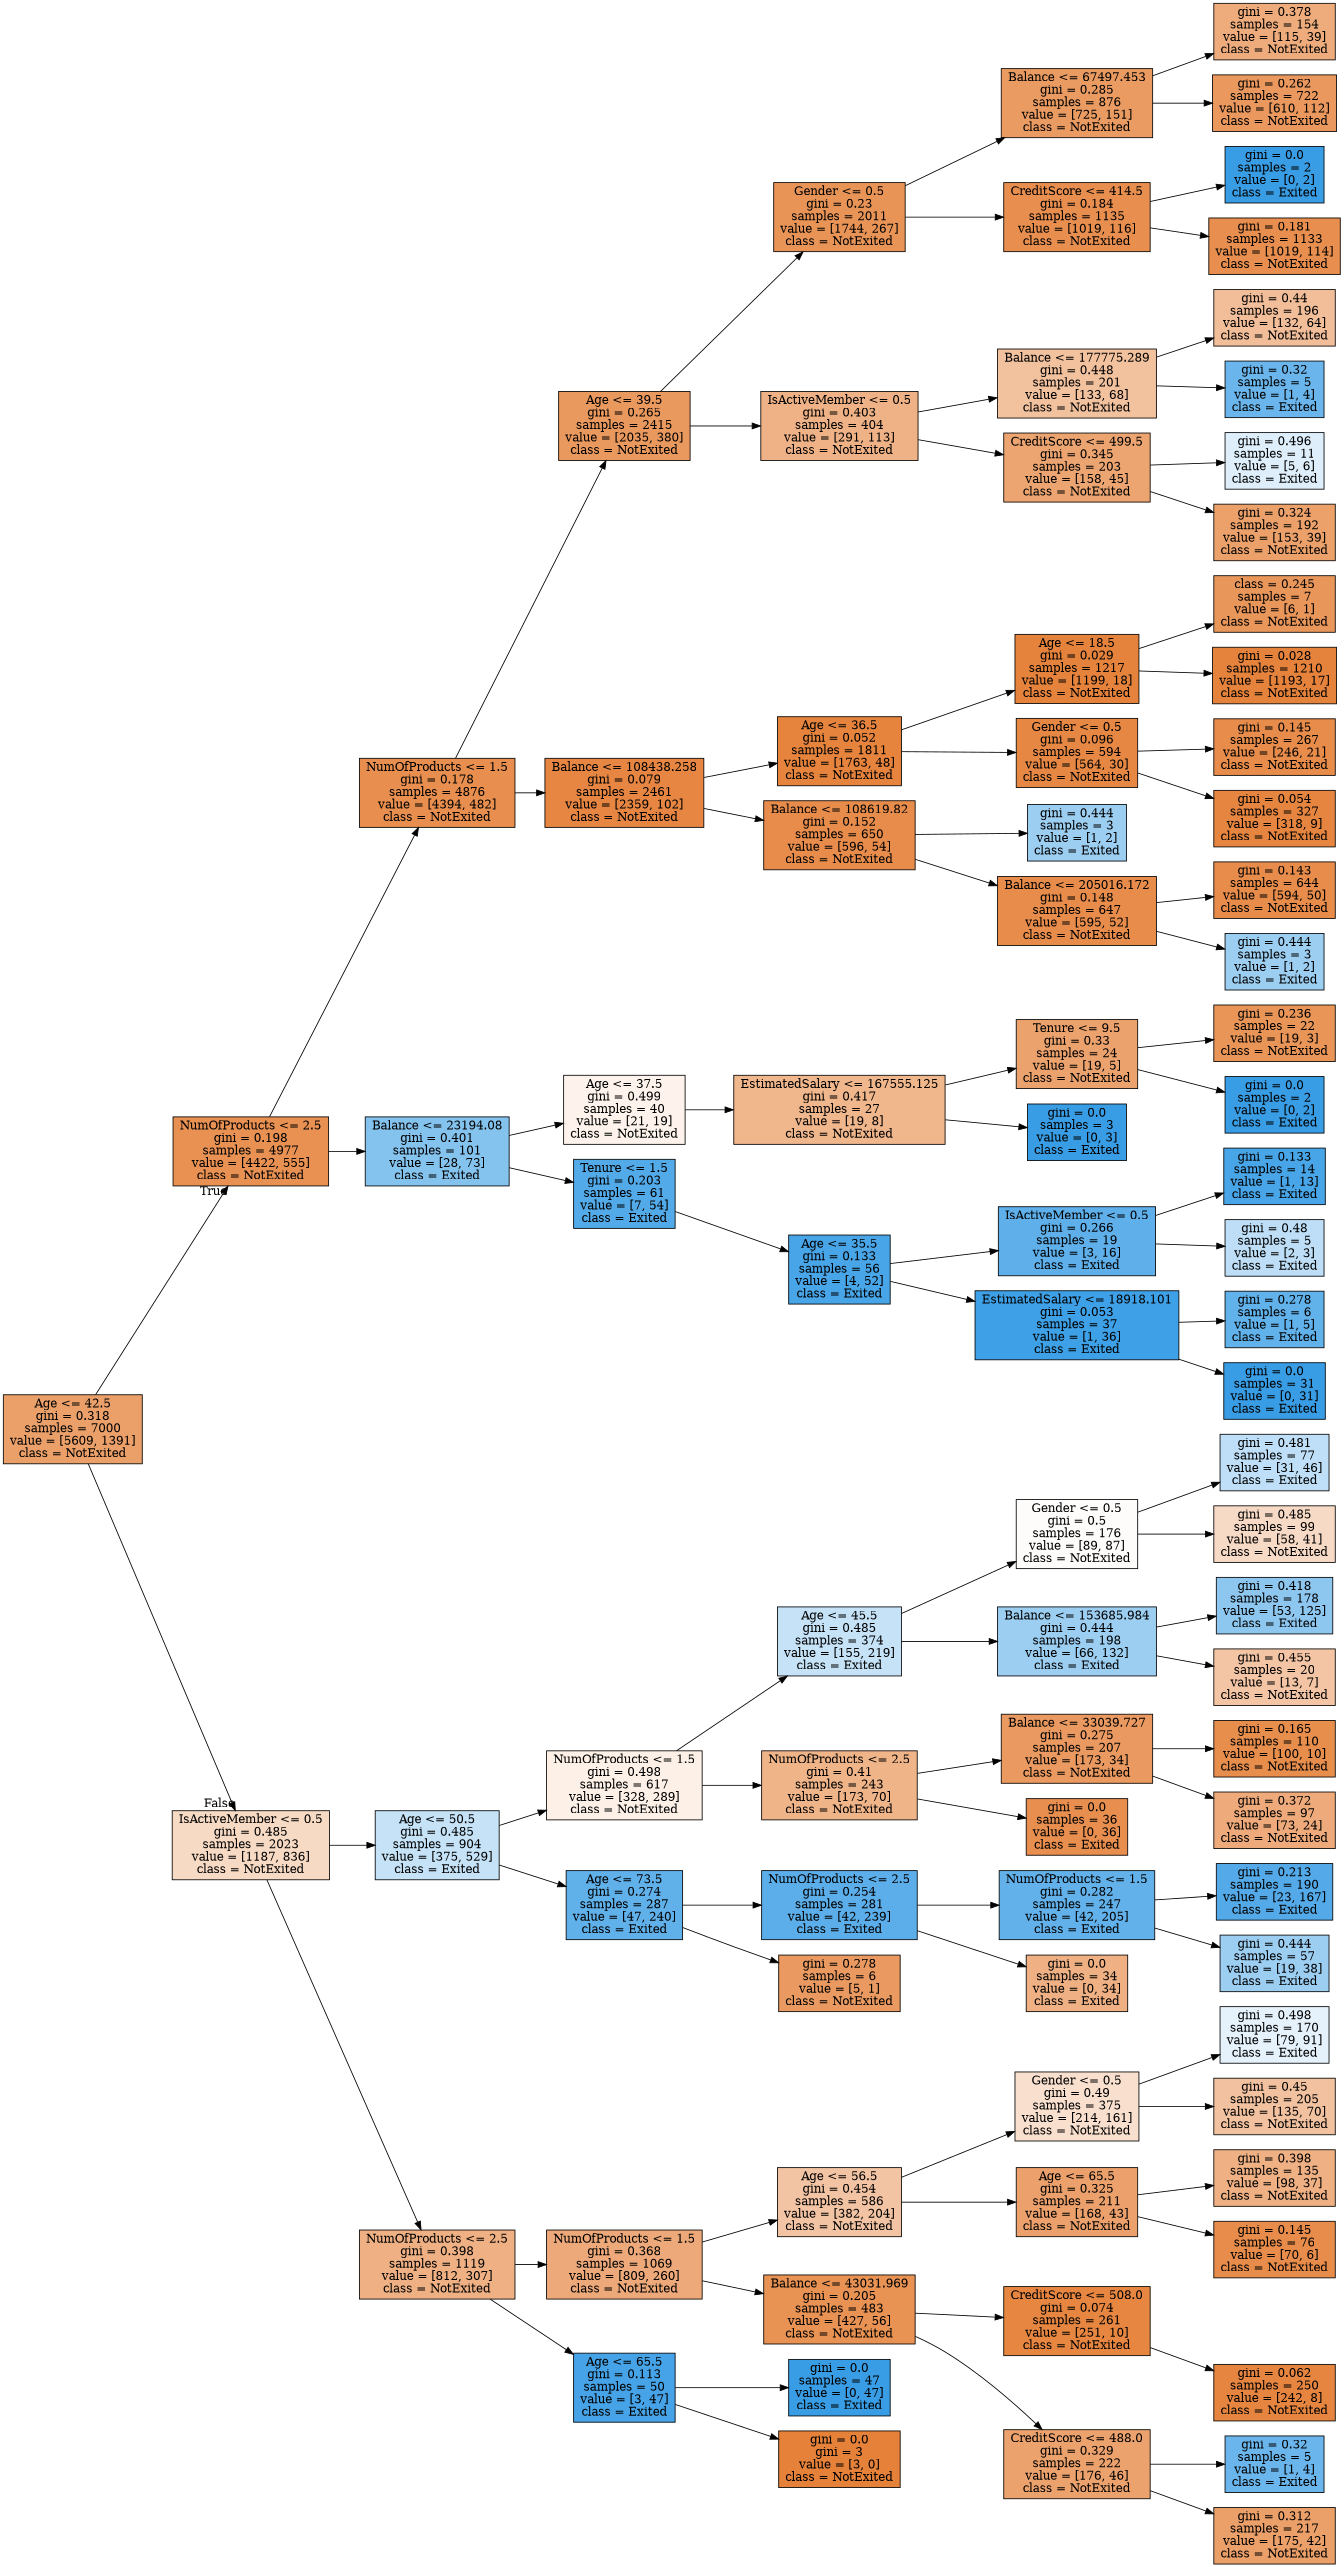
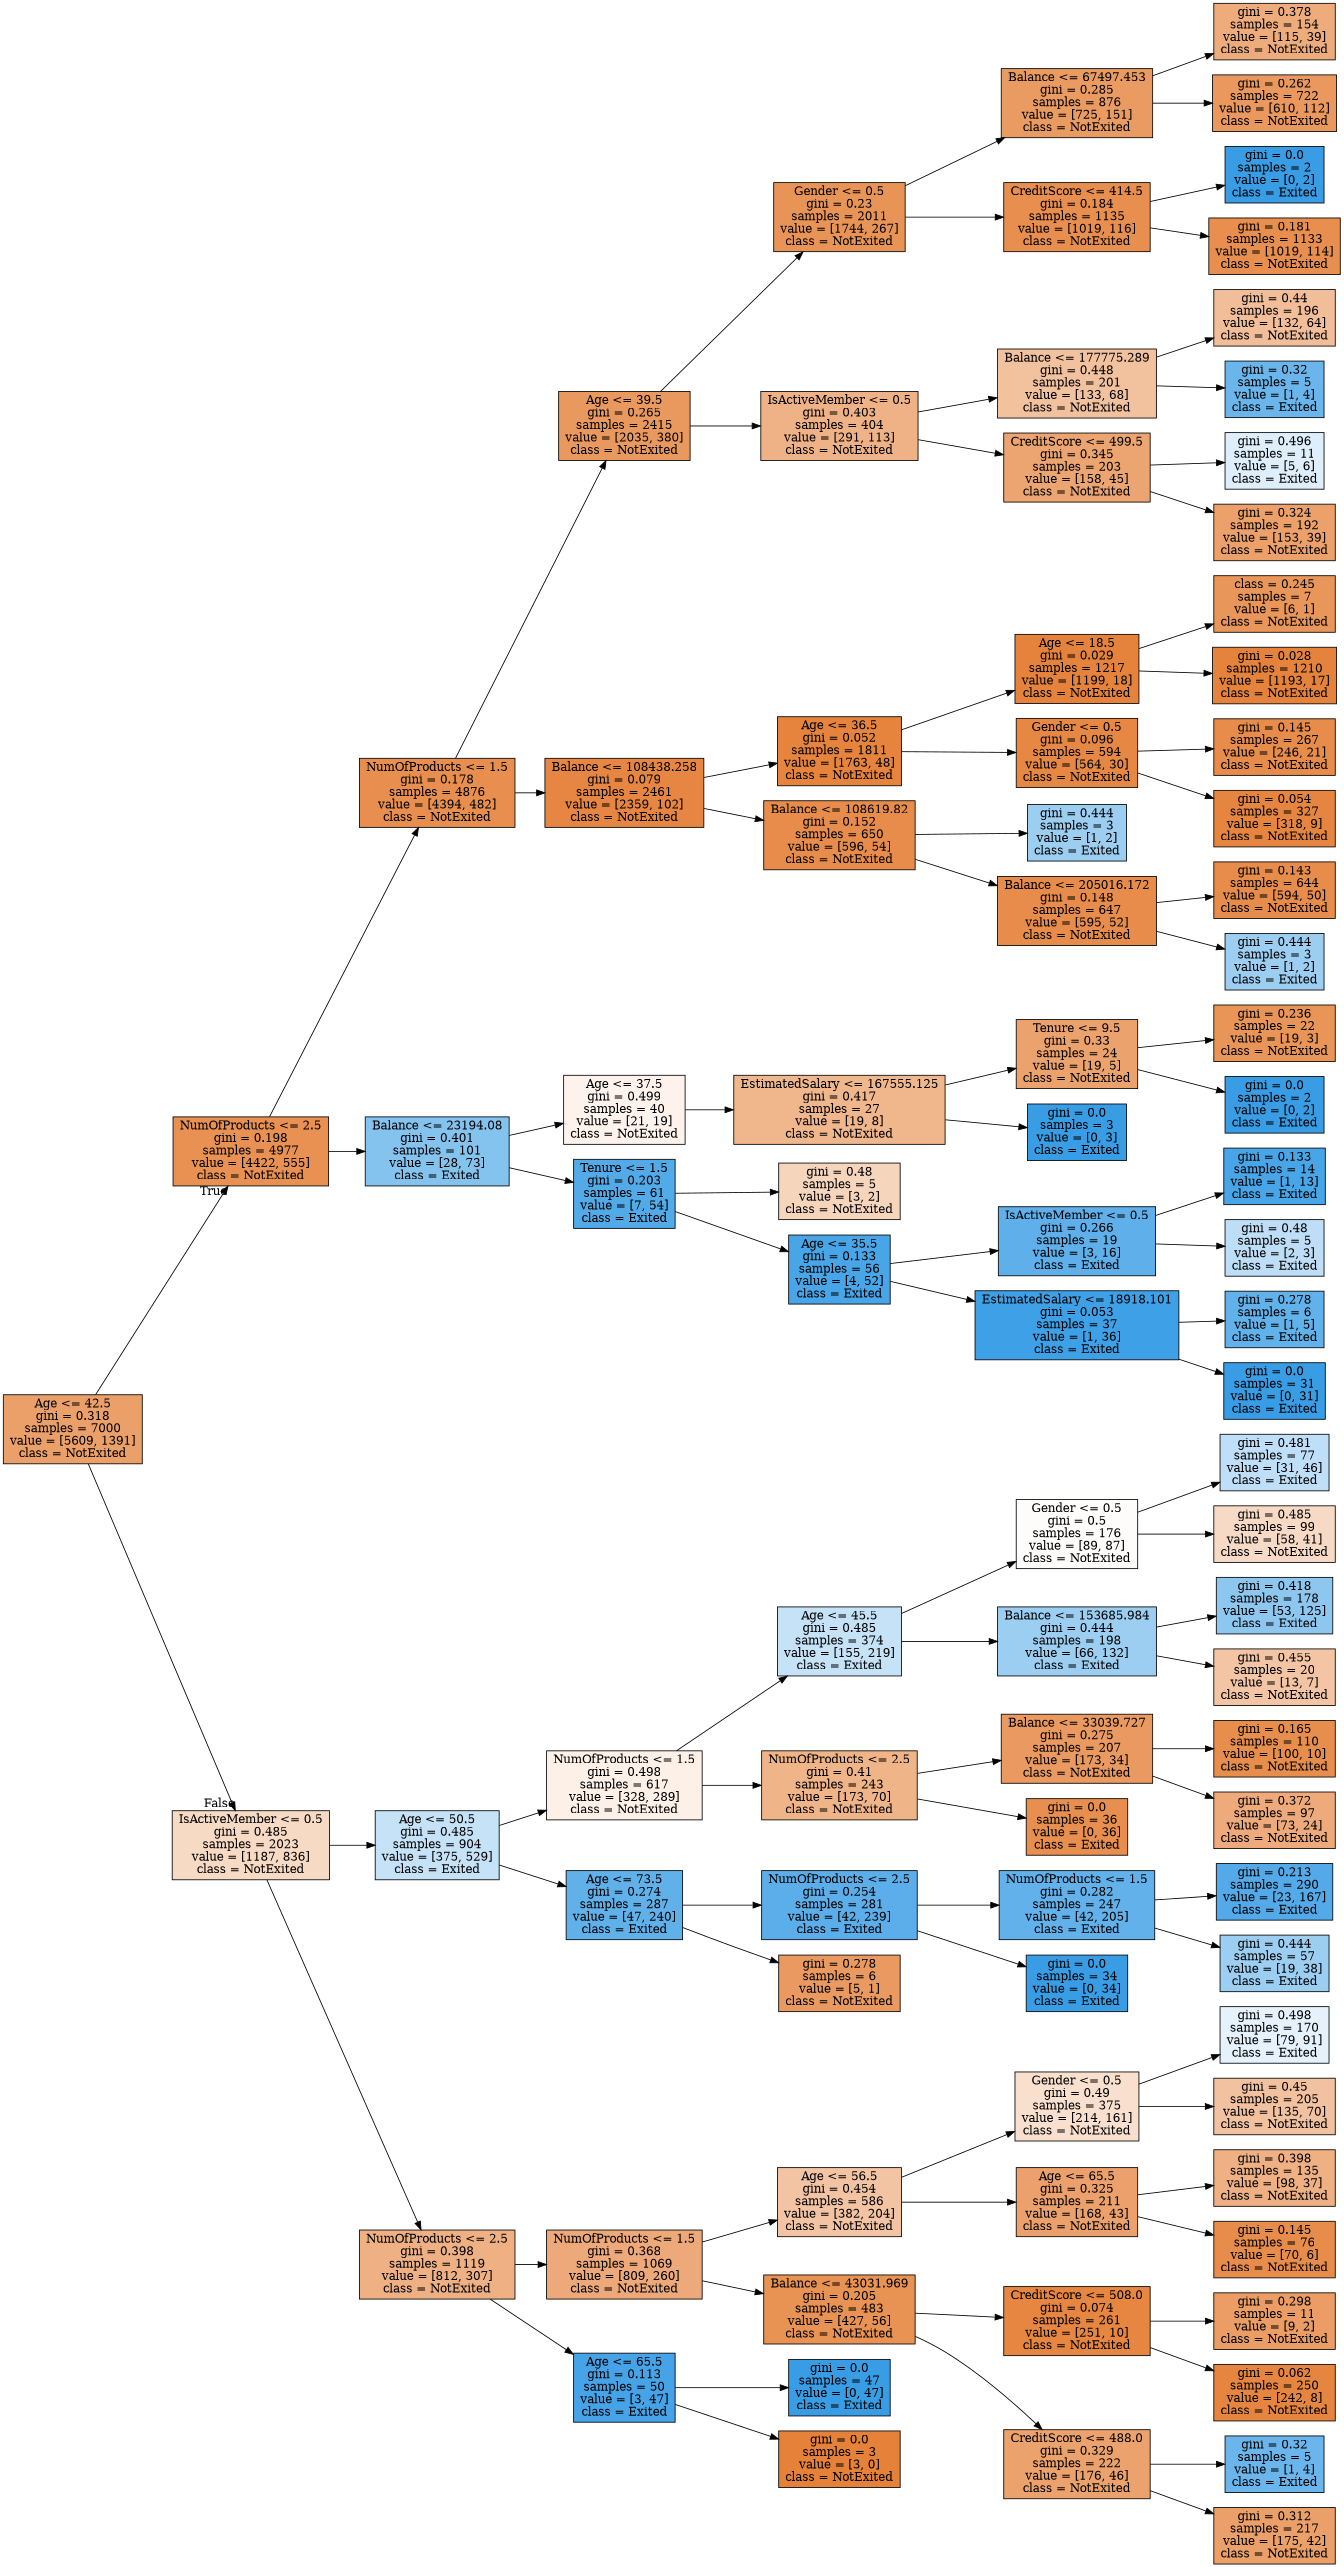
none -> (839, 1191)
(1275, 1892) -> (1275, 1892)
(1077, 1983) -> (1077, 1983)
none -> (1275, 2321)
(839, 2459) -> (839, 2459)
